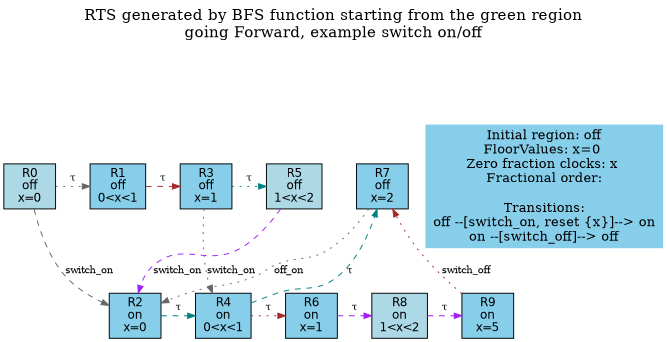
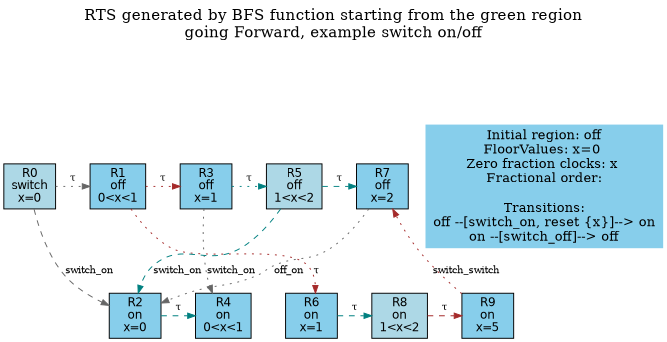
(30, 186) -> (30, 186)
(159, 186) -> (159, 186)
(212, 256) -> (241, 248)
(466, 271) -> (466, 271)
(329, 282) -> (335, 186)
(264, 316) -> (245, 254)
(351, 316) -> (351, 316)
(441, 316) -> (441, 316)
